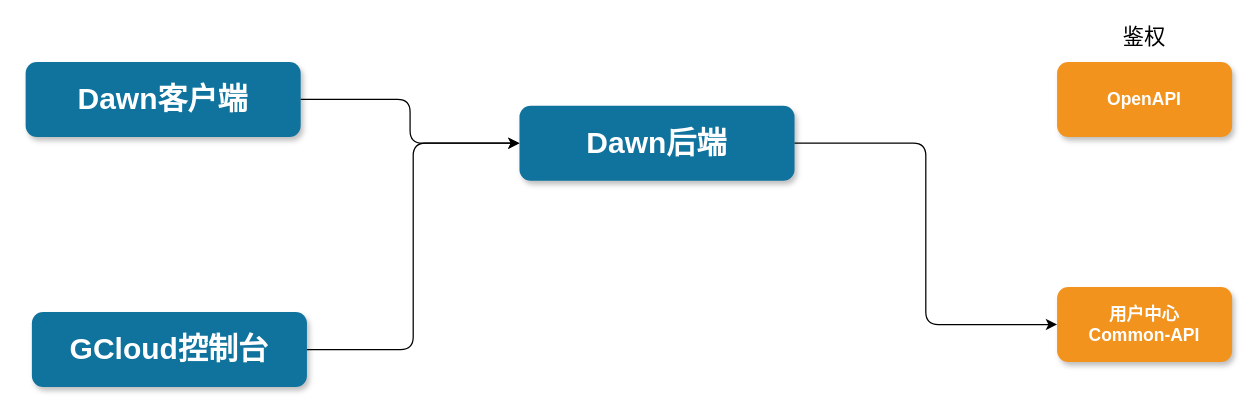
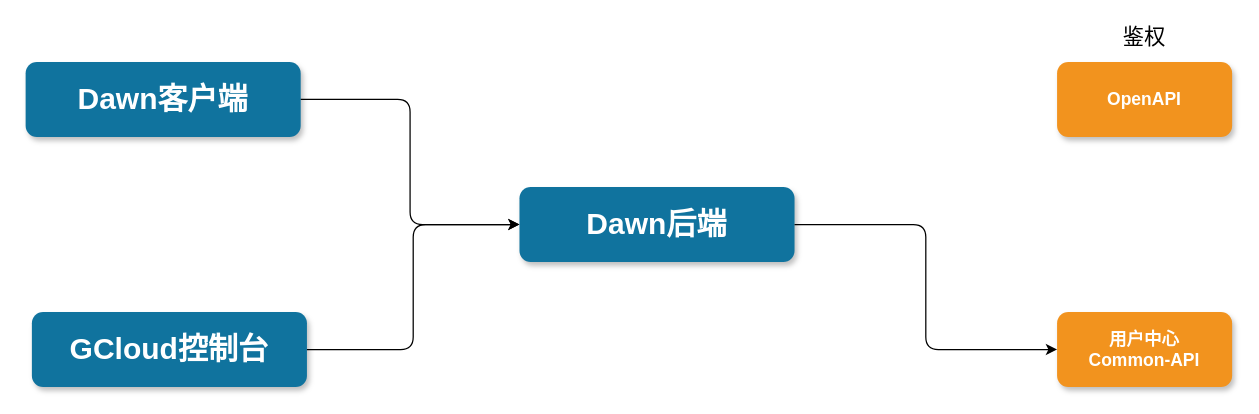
(657, 143) -> (657, 224)
(1144, 324) -> (1144, 349)
